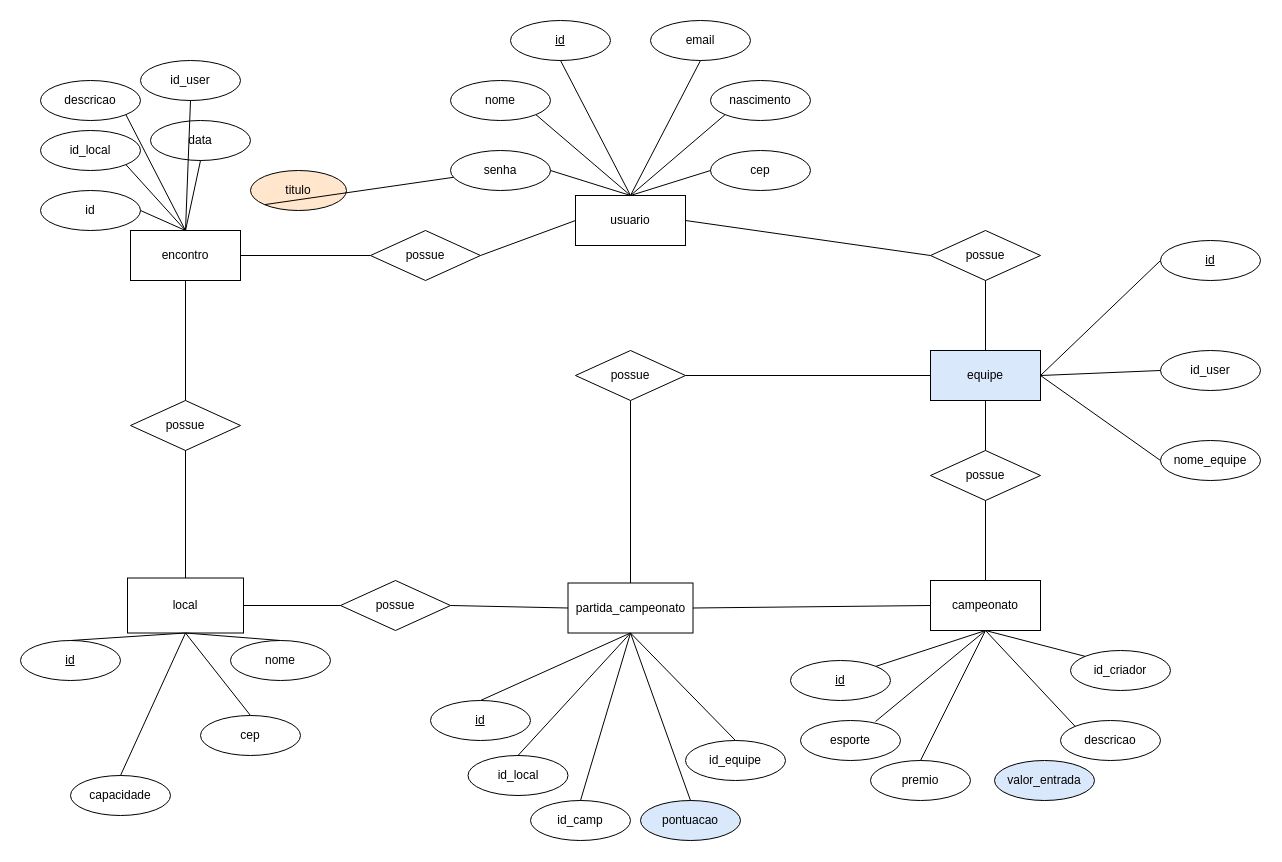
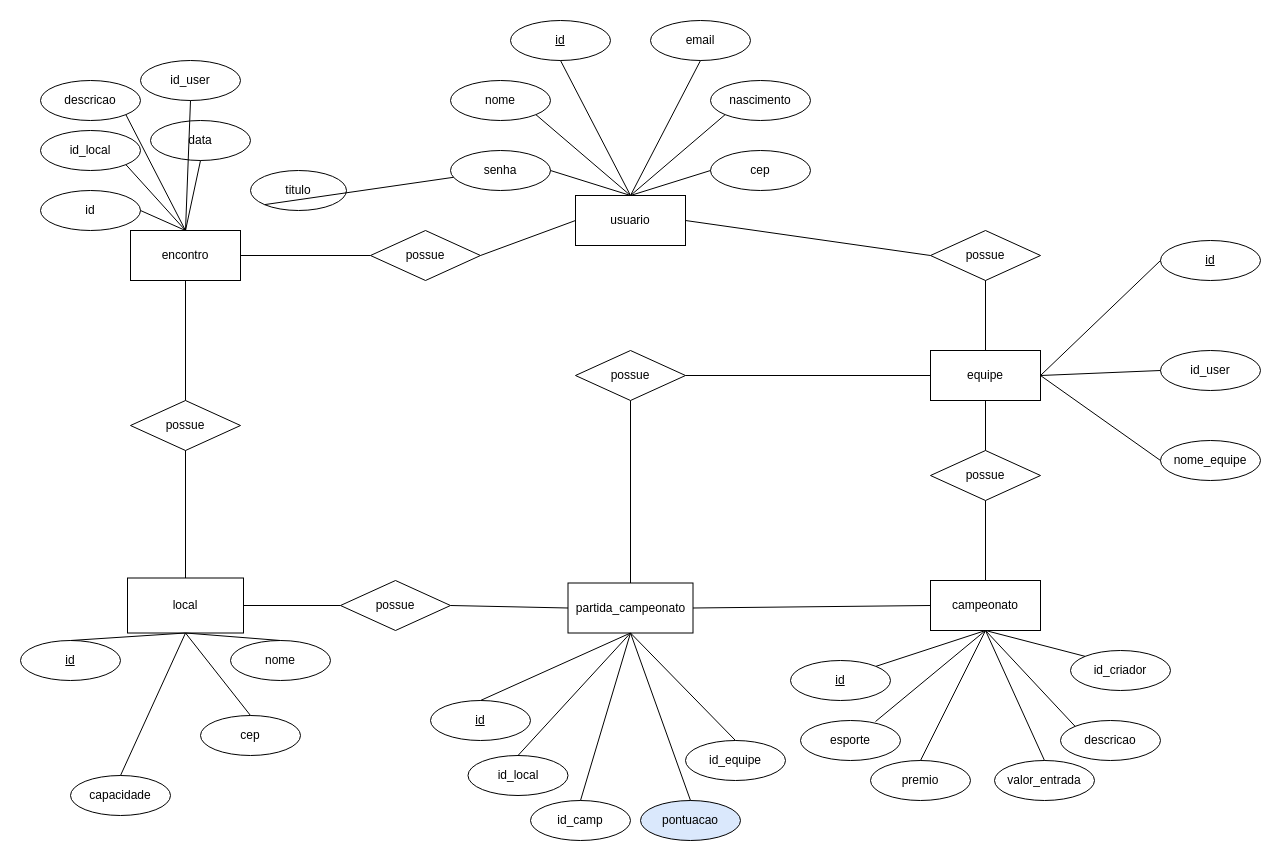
(299, 191) -> (299, 191)
(986, 376) -> (986, 376)
none -> (1016, 698)
(1045, 781) -> (1045, 781)
